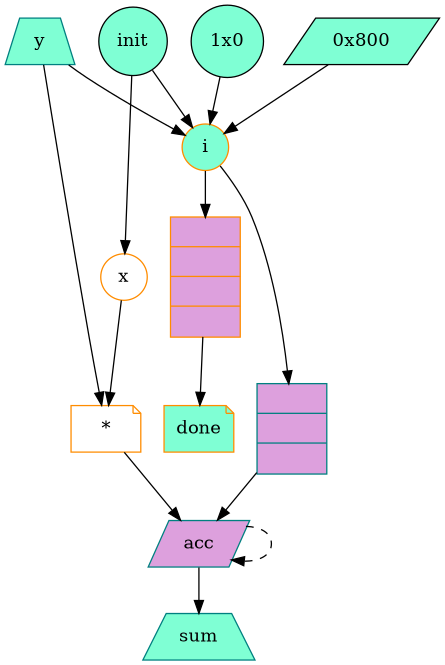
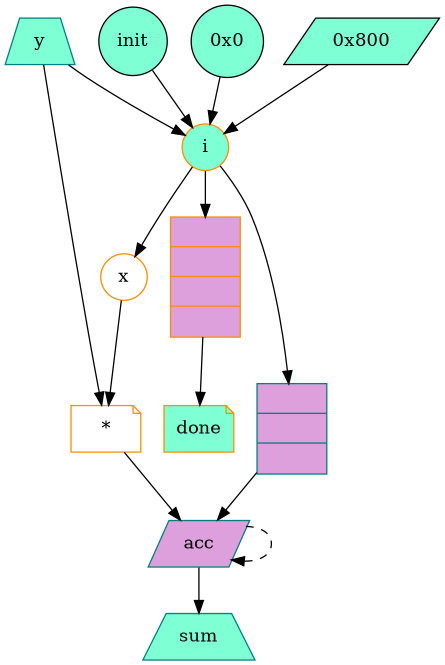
(227, 41) -> (227, 41)
(129, 158) -> (166, 205)
